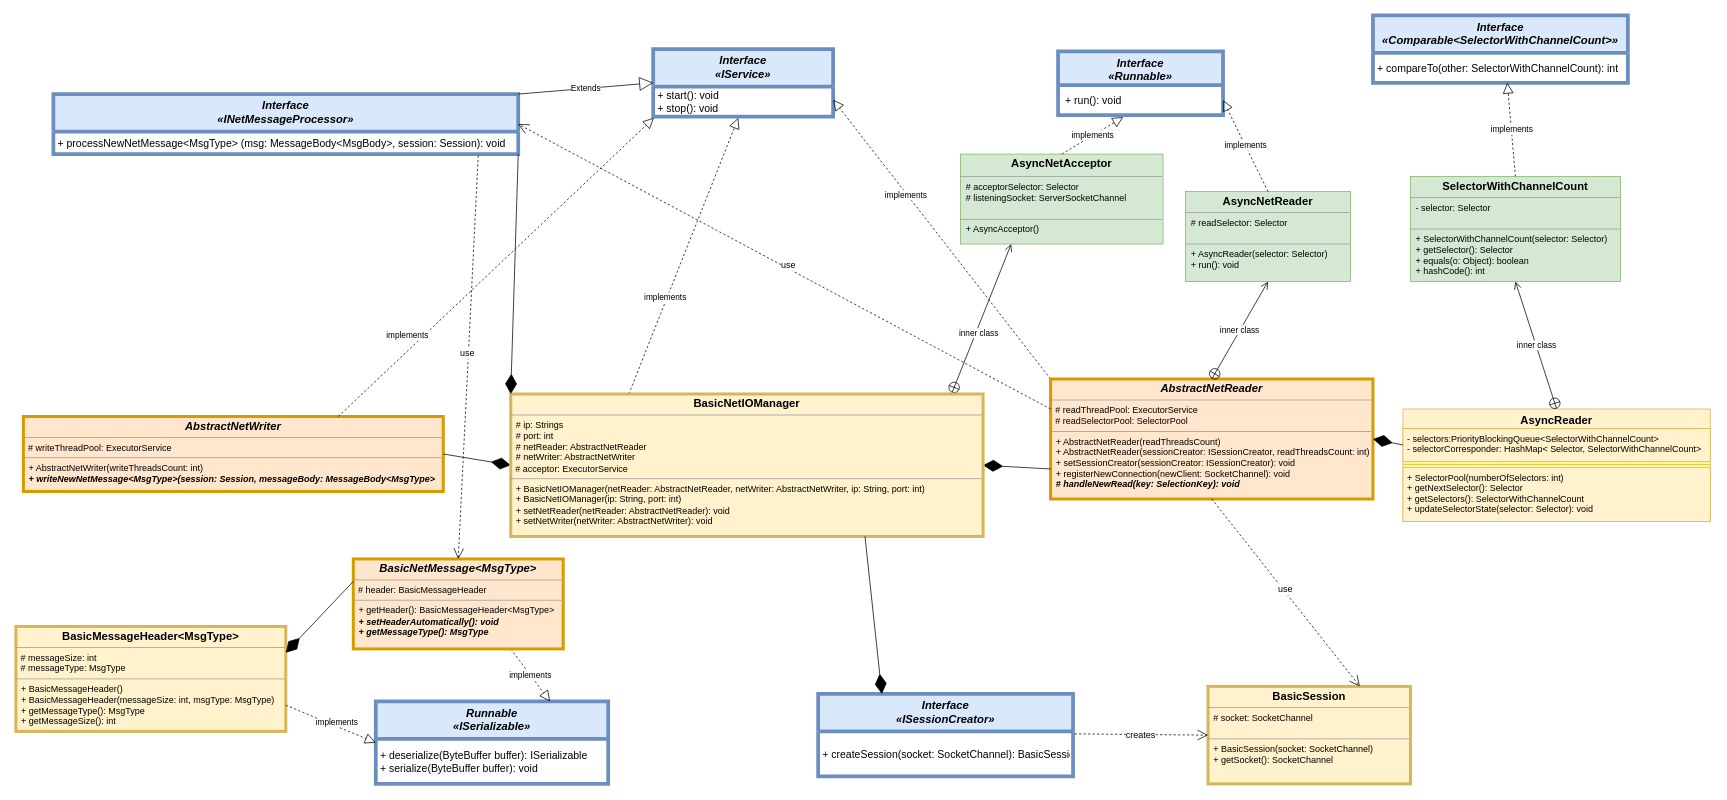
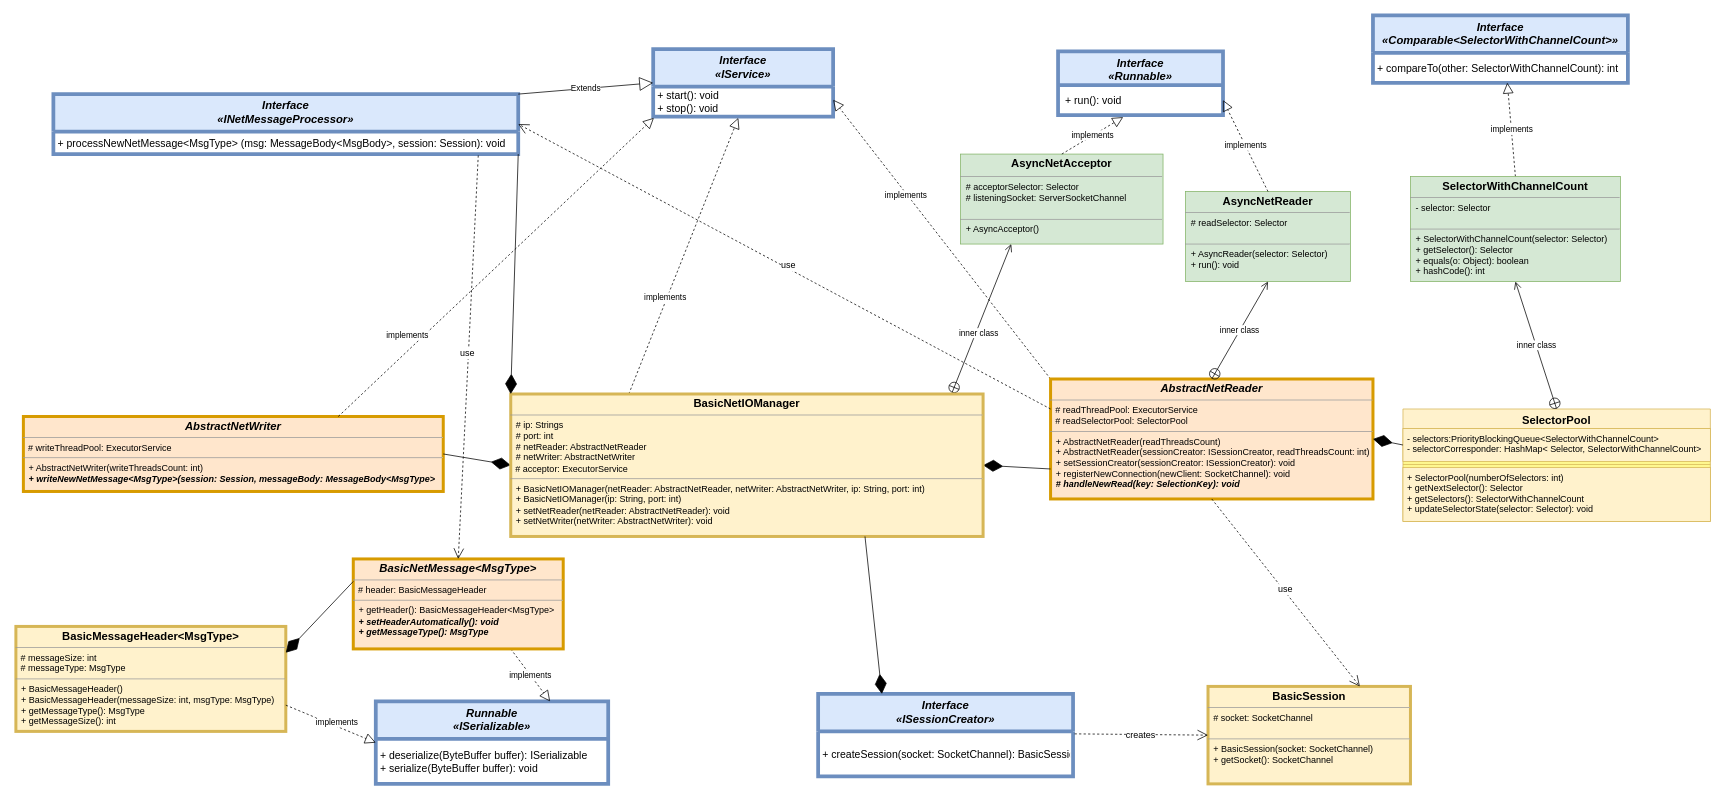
(1556, 421) -> (1556, 421)
